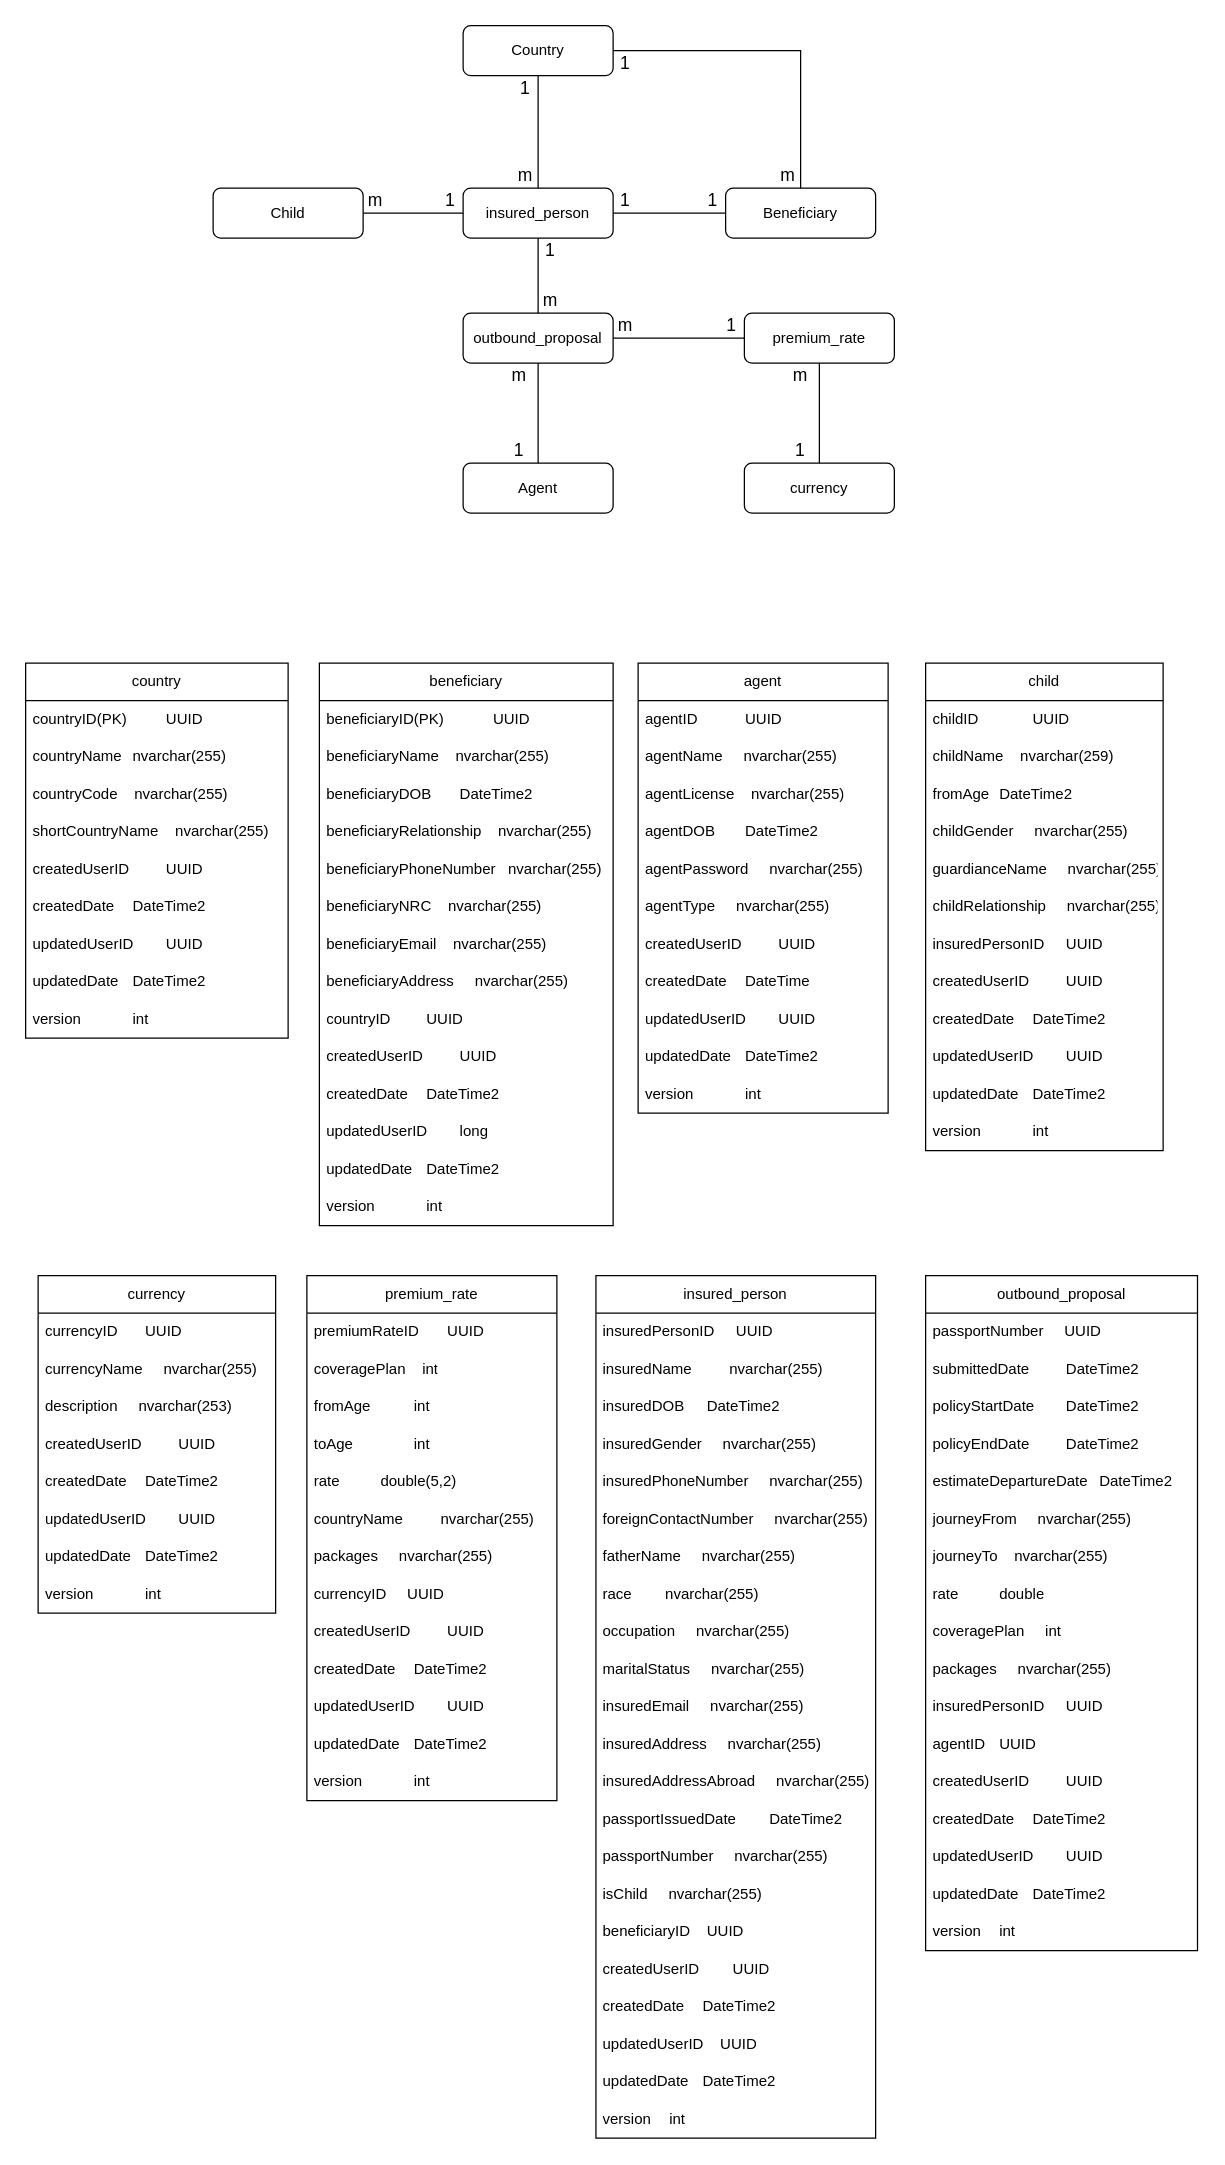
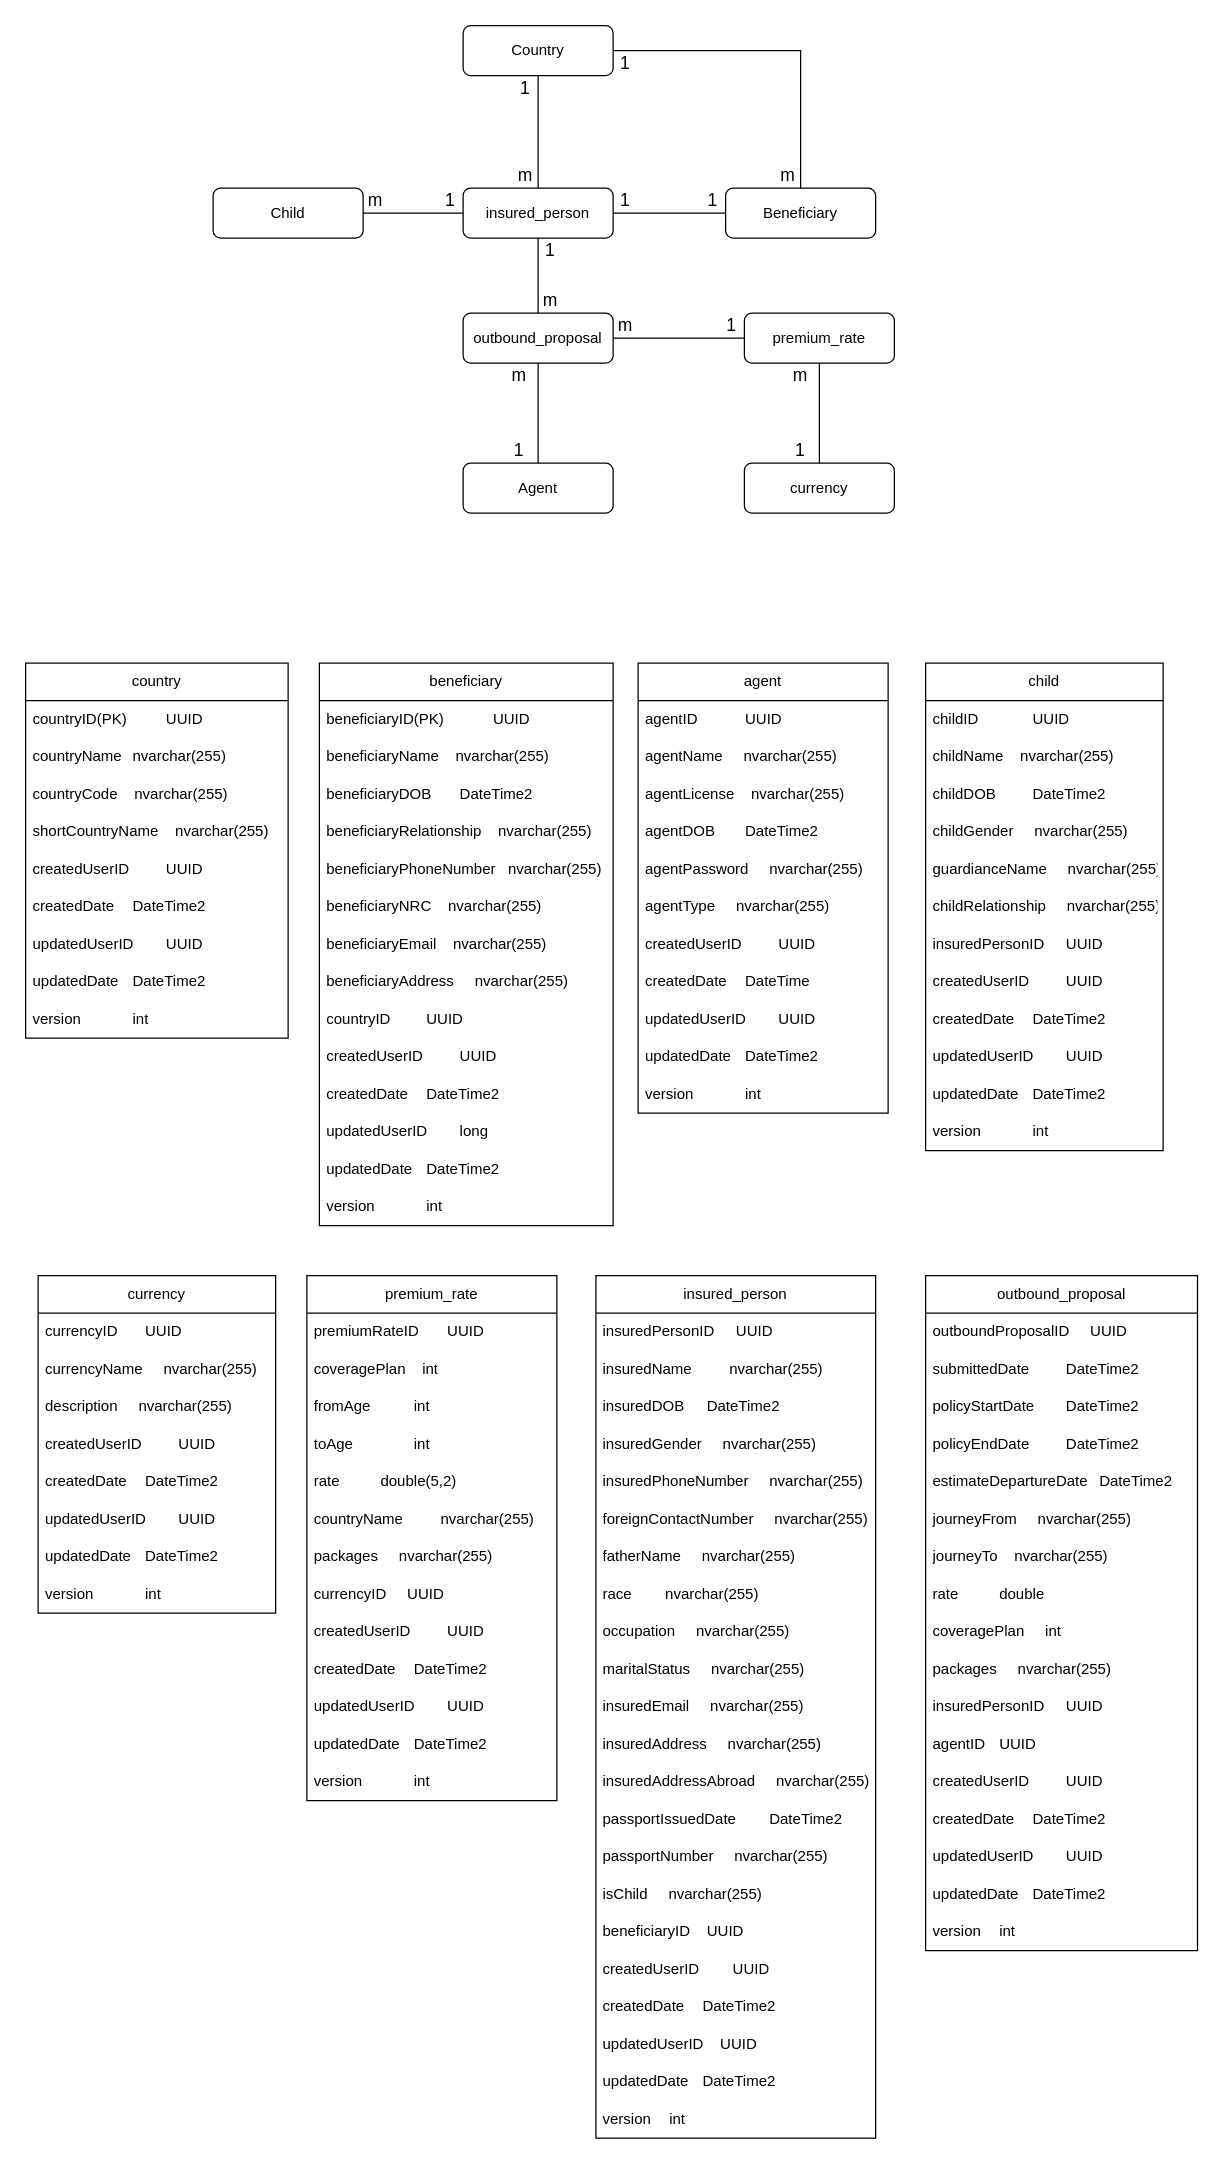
(1038, 757) -> (1038, 757)
(1007, 794) -> (1007, 794)
(1030, 1332) -> (1045, 1332)
(158, 1407) -> (158, 1407)
